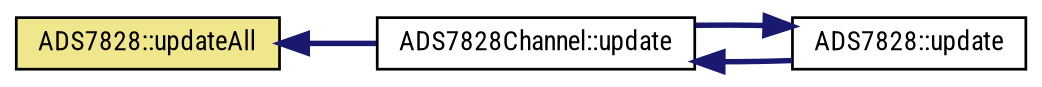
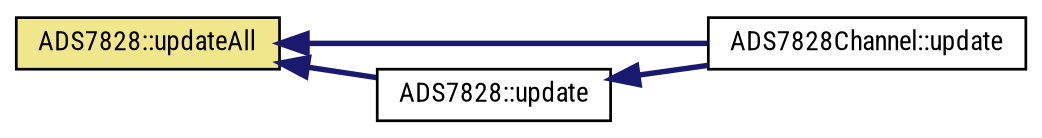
(758, 61) -> (342, 72)
